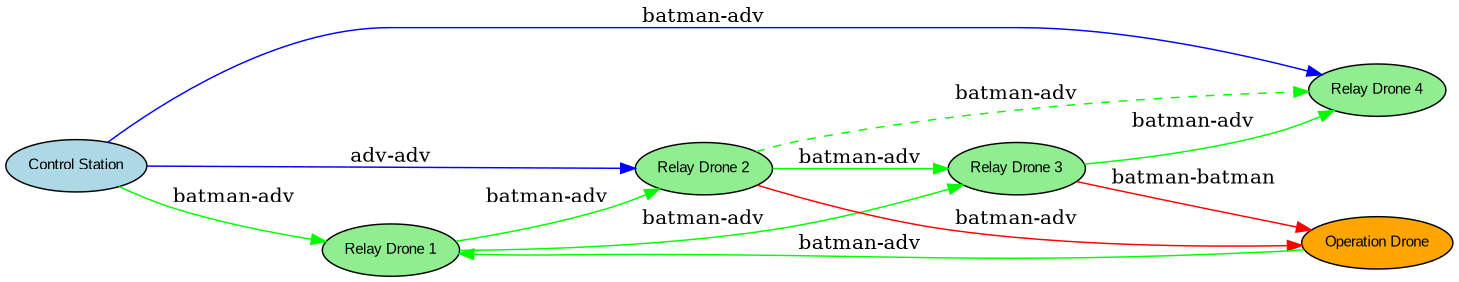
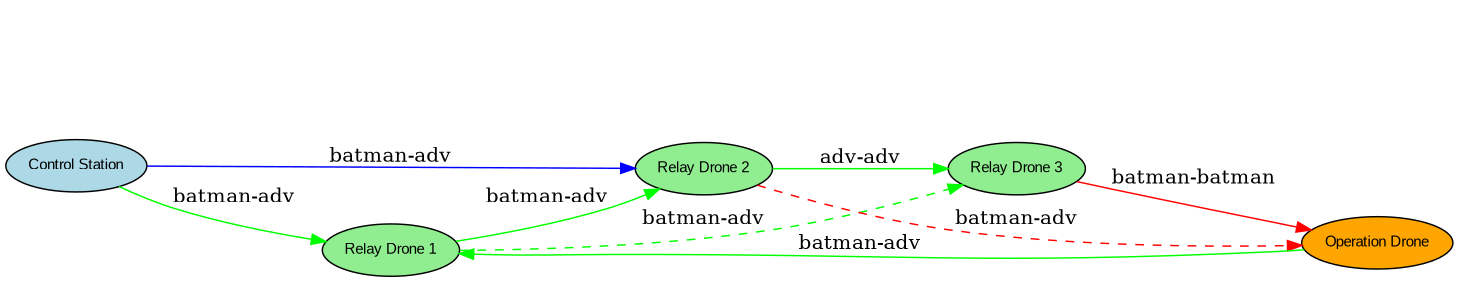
(1377, 90) -> none
(391, 156) -> (391, 156)
(860, 158) -> (860, 158)
(707, 238) -> (707, 238)
(1020, 238) -> (1020, 238)
